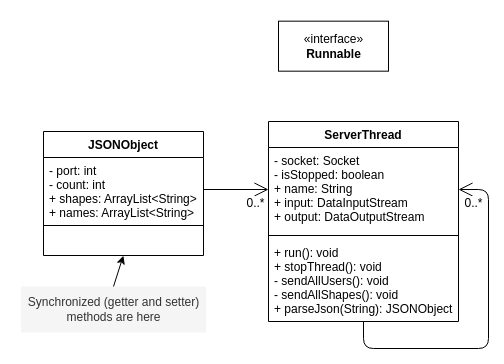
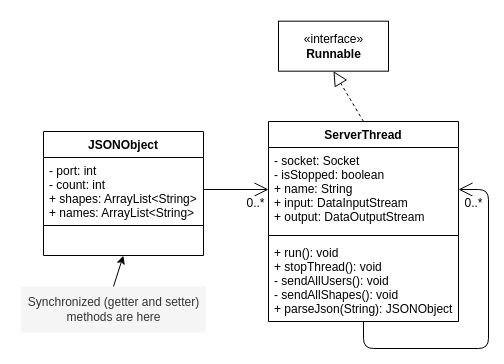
none -> (352, 102)
